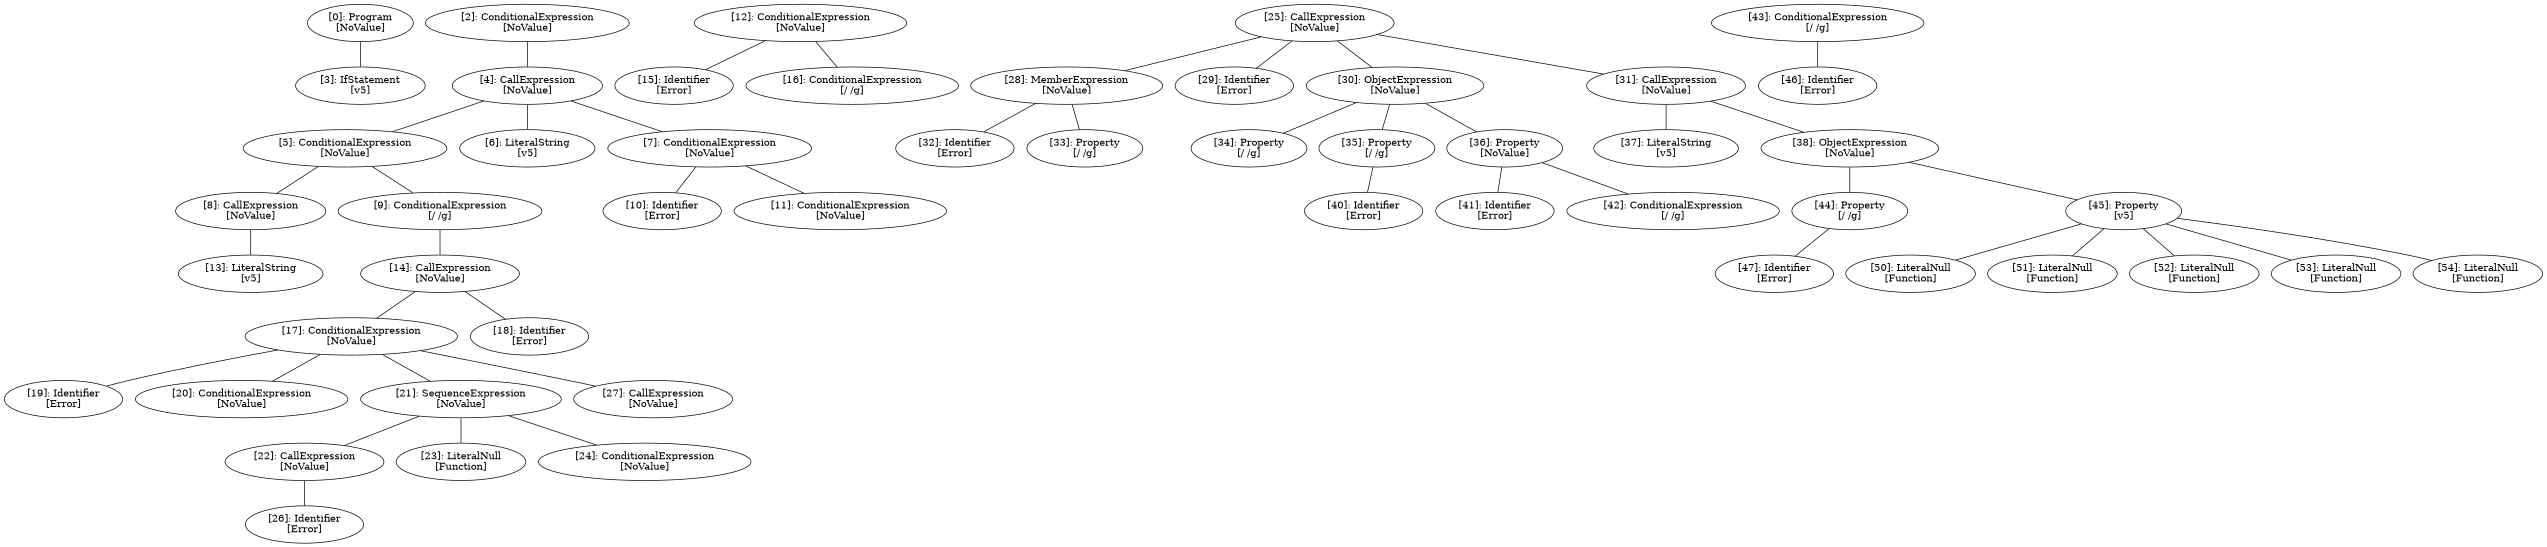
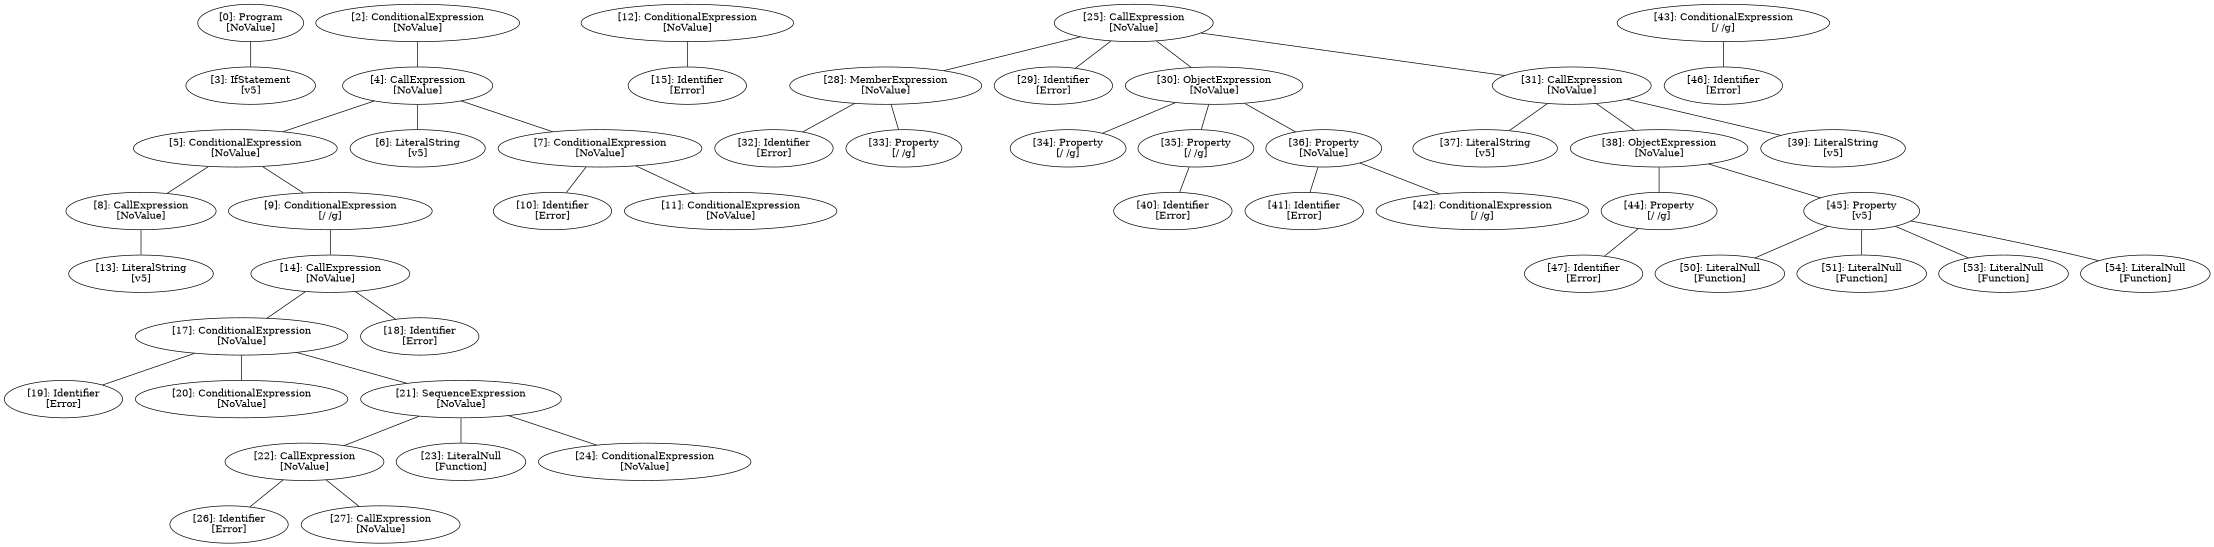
(852, 86) -> none
none -> (1833, 148)
(2194, 274) -> none
(508, 368) -> (343, 493)
